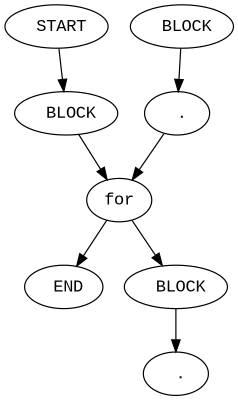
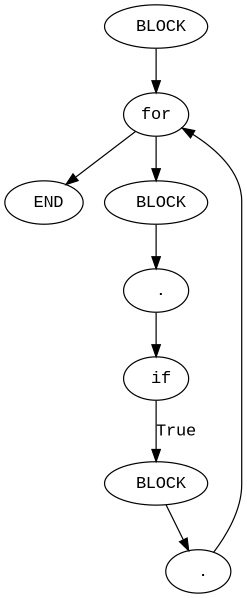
(57, 27) -> none
none -> (156, 379)
